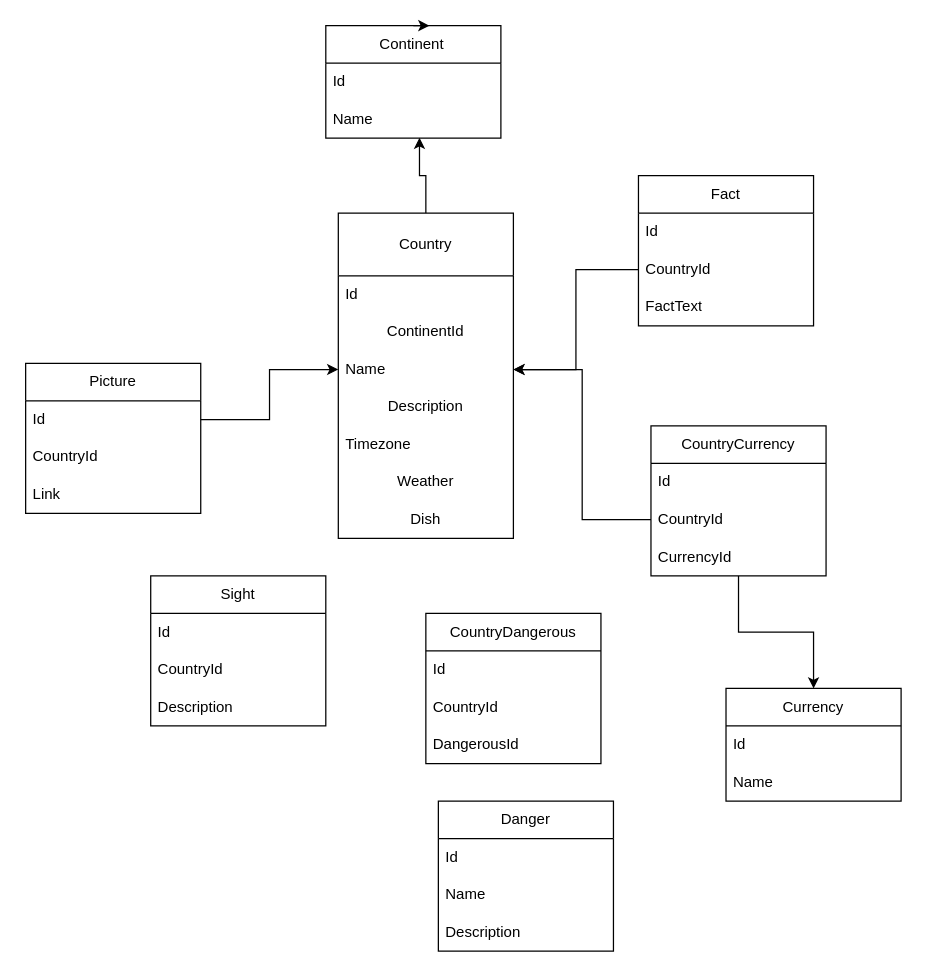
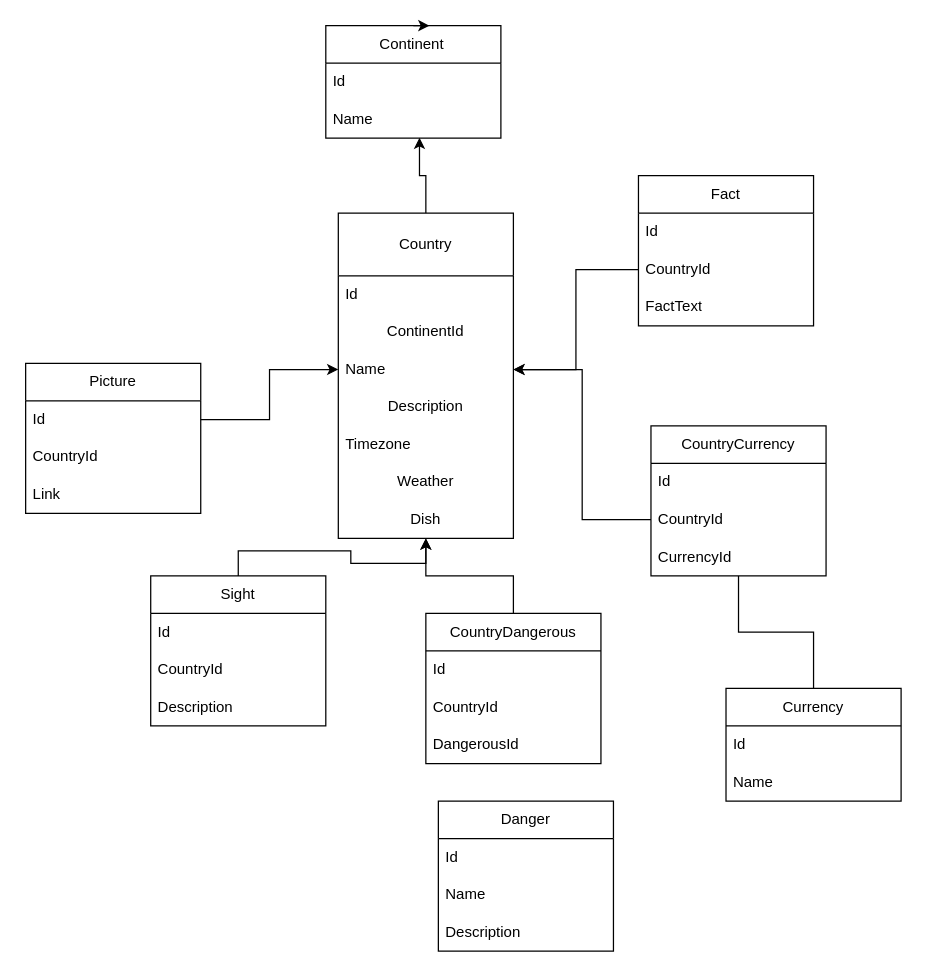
none -> (324, 551)
none -> (483, 576)
(813, 678) -> (813, 682)
